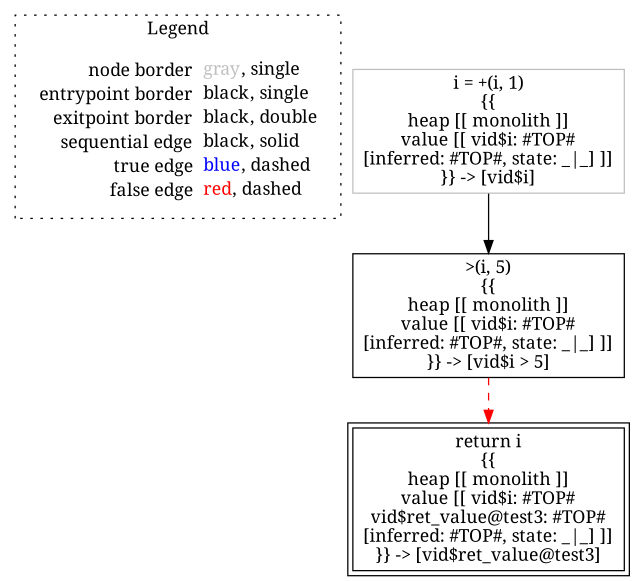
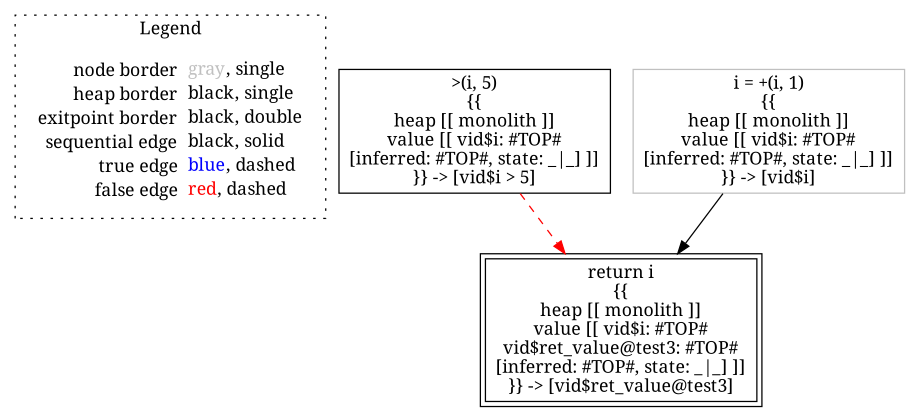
(119, 95) -> (128, 95)
(489, 217) -> (704, 218)
